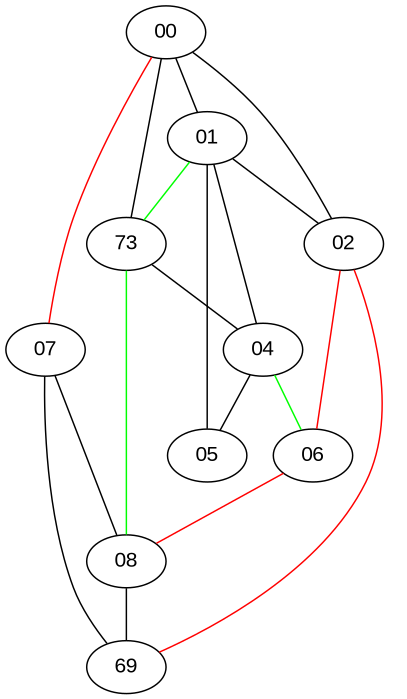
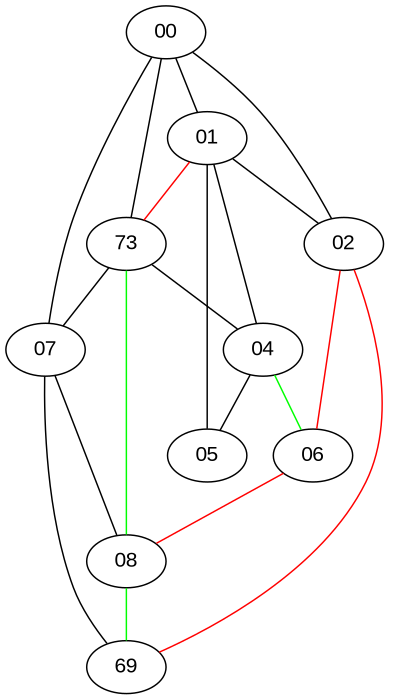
(86, 185) -> (86, 185)
(167, 191) -> (167, 191)
none -> (86, 297)
(126, 614) -> (126, 614)
